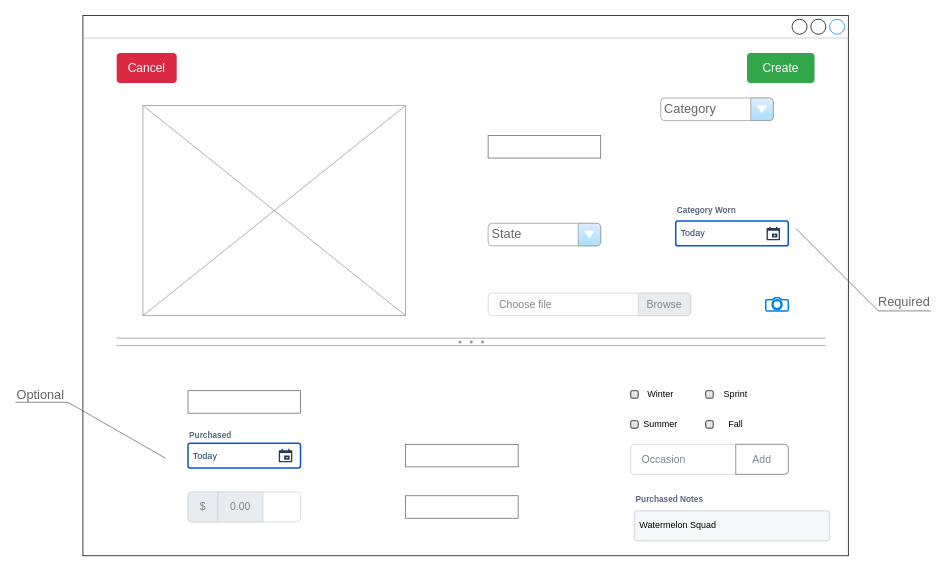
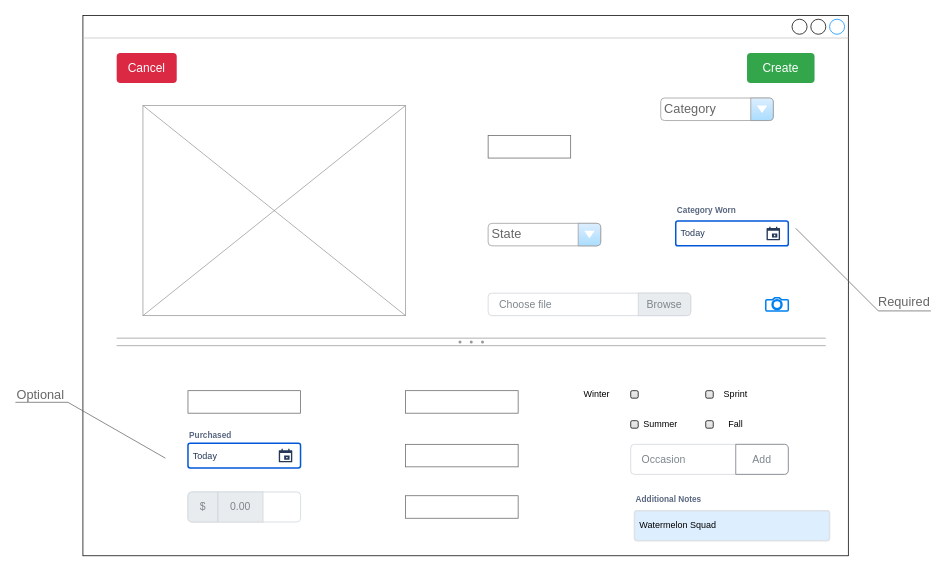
(544, 147) -> (529, 147)
(660, 394) -> (597, 394)
none -> (462, 402)
(669, 499) -> (668, 499)
(732, 525) -> (732, 525)
